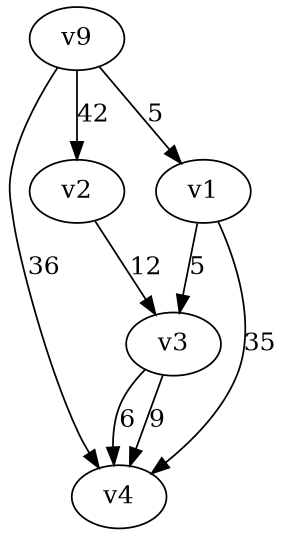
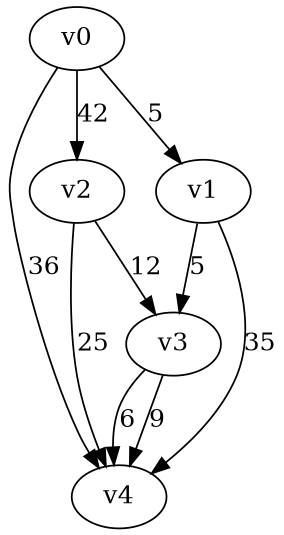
(77, 39) -> (77, 39)
none -> (73, 338)
